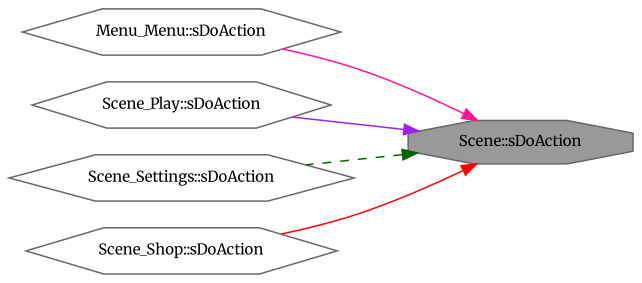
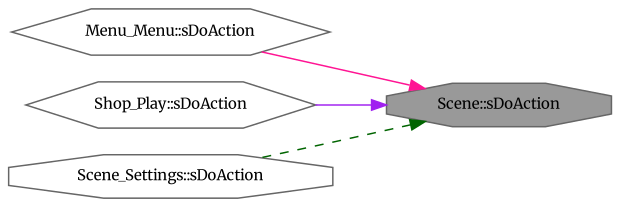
(182, 105) -> (171, 105)
(182, 178) -> (171, 176)
(182, 251) -> none
